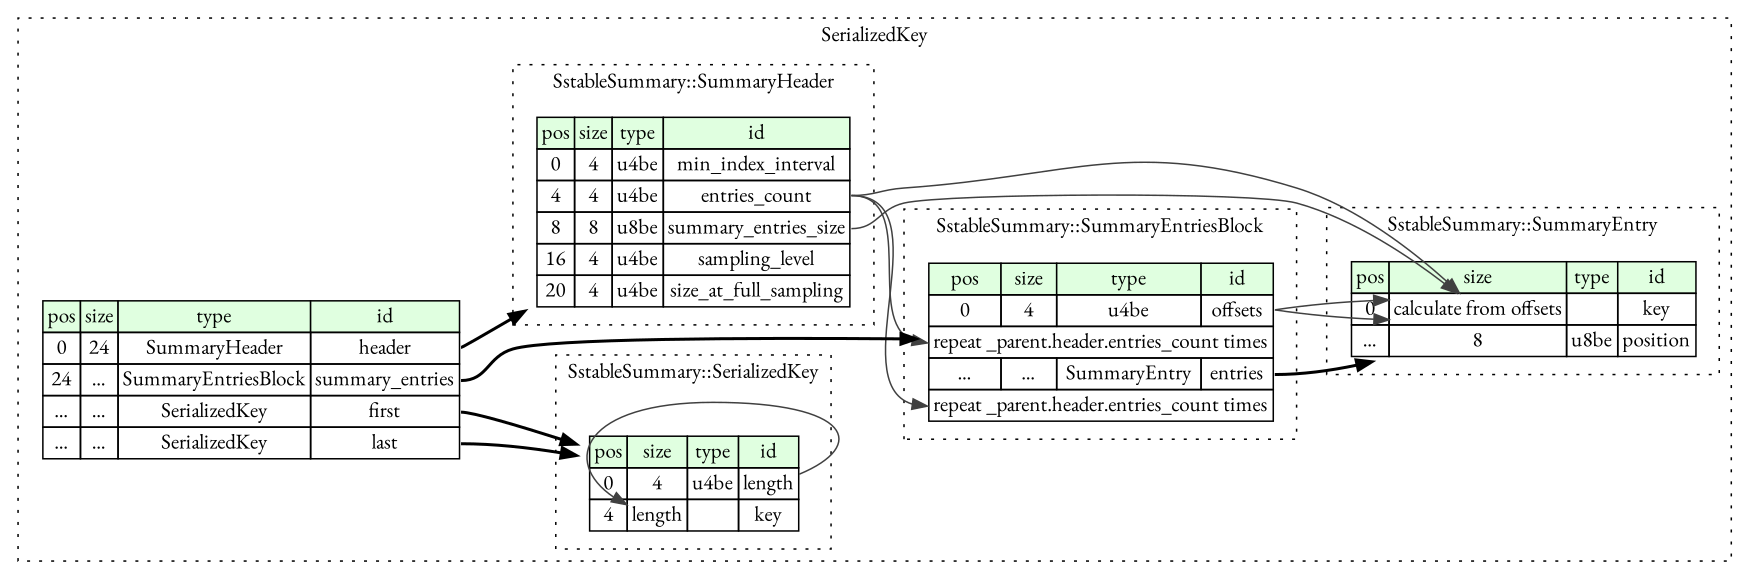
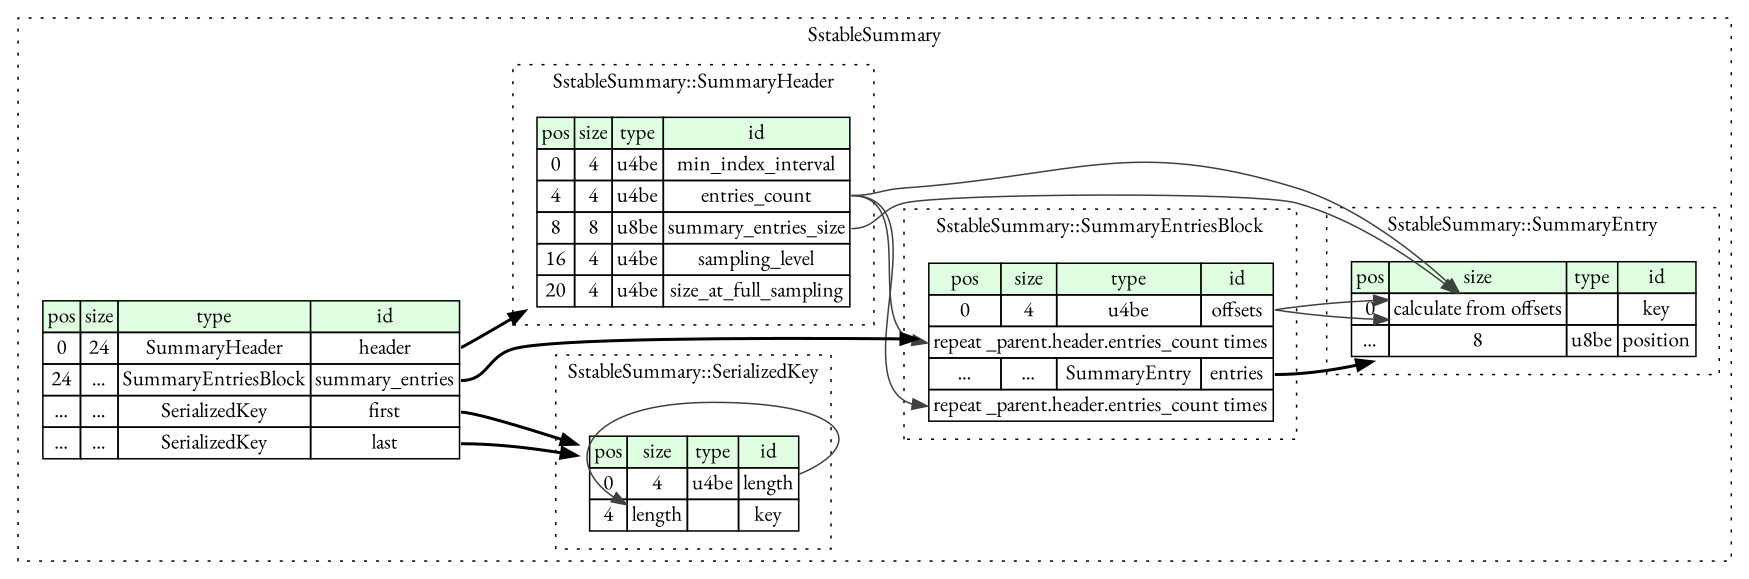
(875, 35) -> (875, 35)
